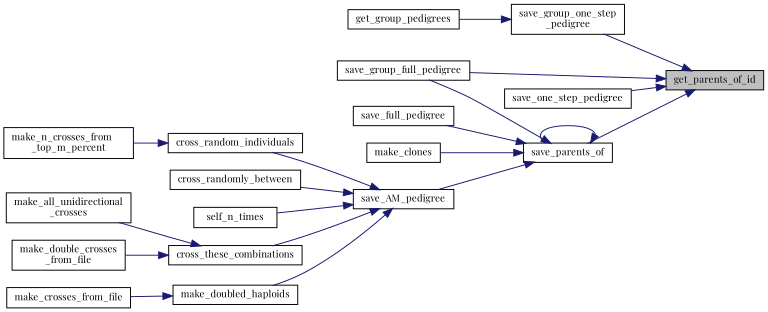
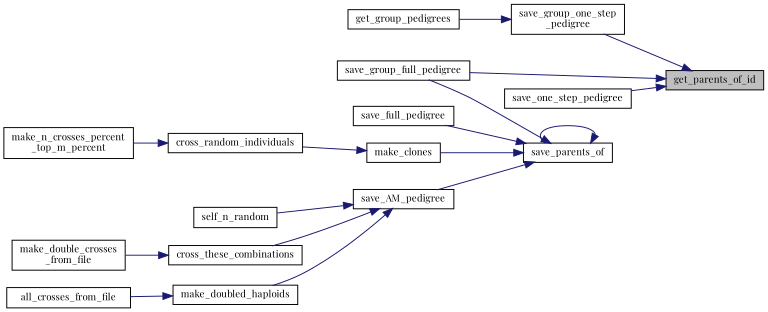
(637, 119) -> none
(69, 143) -> (69, 143)
(322, 168) -> (330, 148)
(235, 180) -> none
(69, 208) -> none
(235, 217) -> (235, 217)
(69, 298) -> (69, 298)
